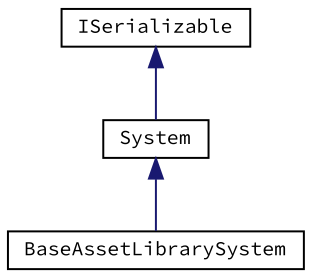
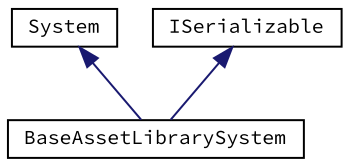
(156, 94) -> (195, 91)
